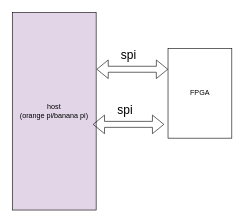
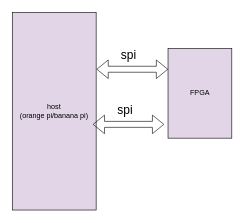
(200, 93) -> (200, 93)
